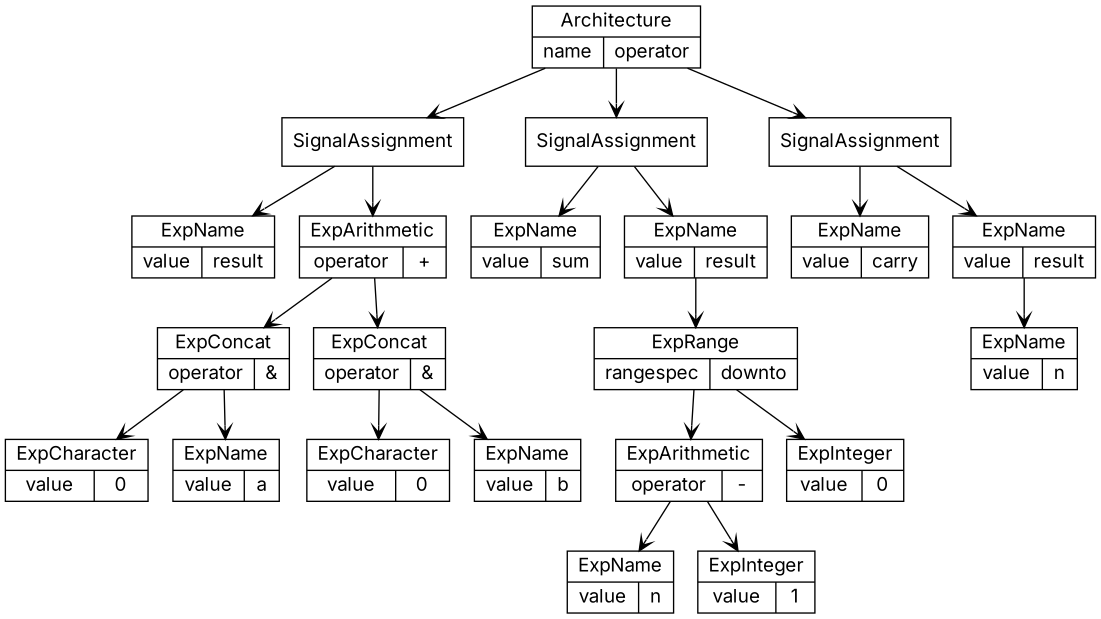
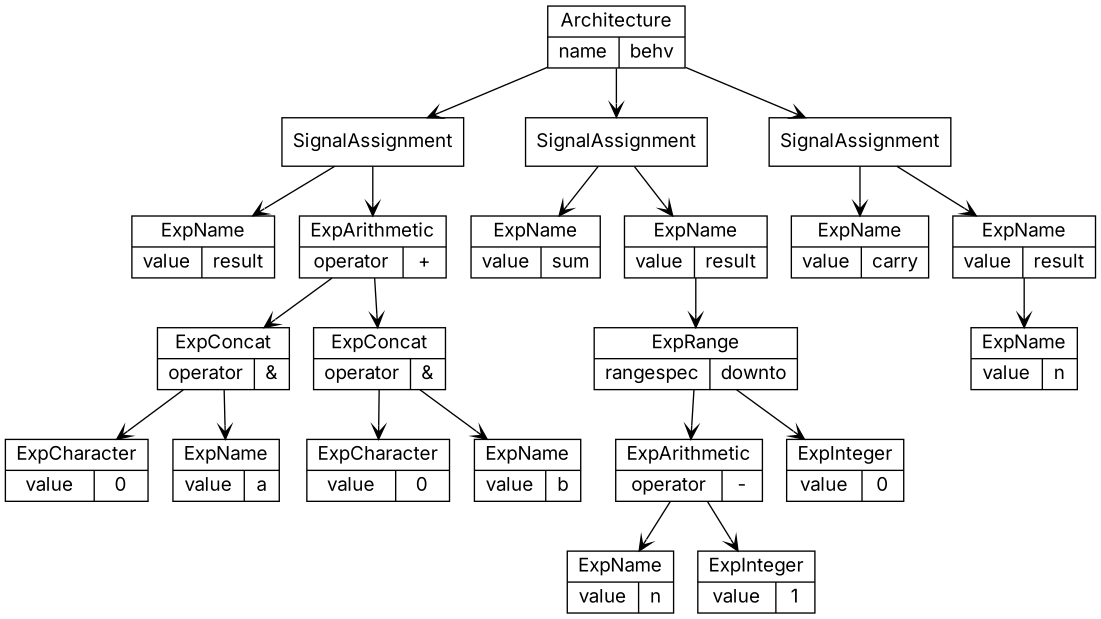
(652, 52) -> (652, 52)
